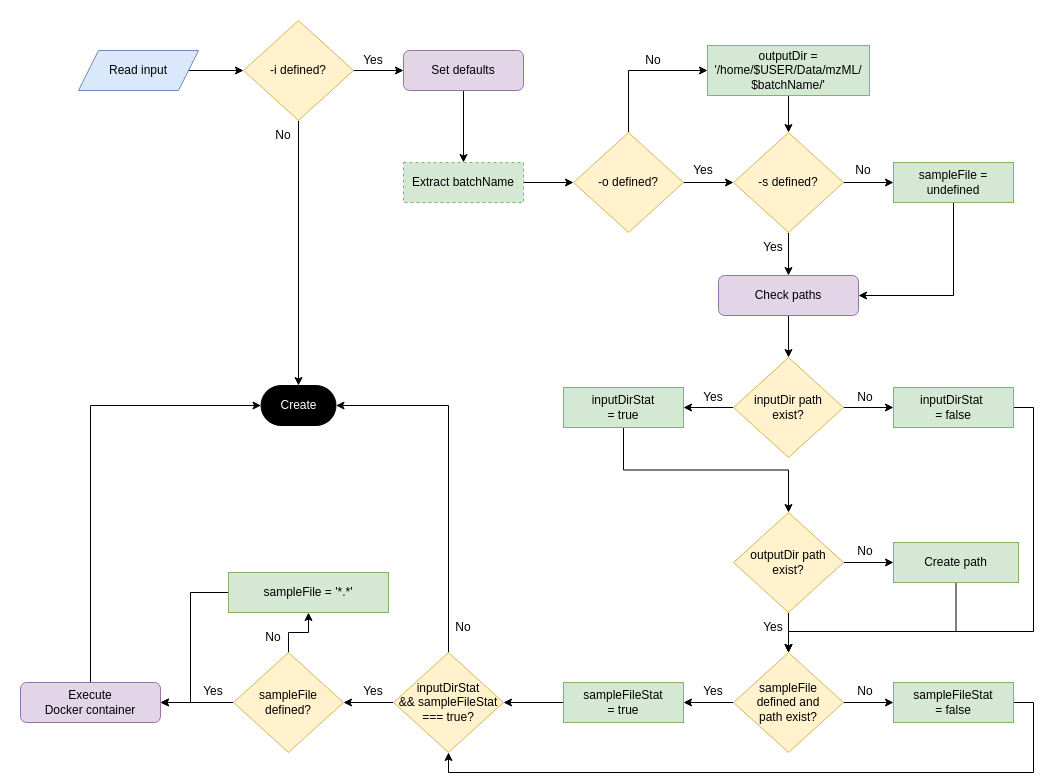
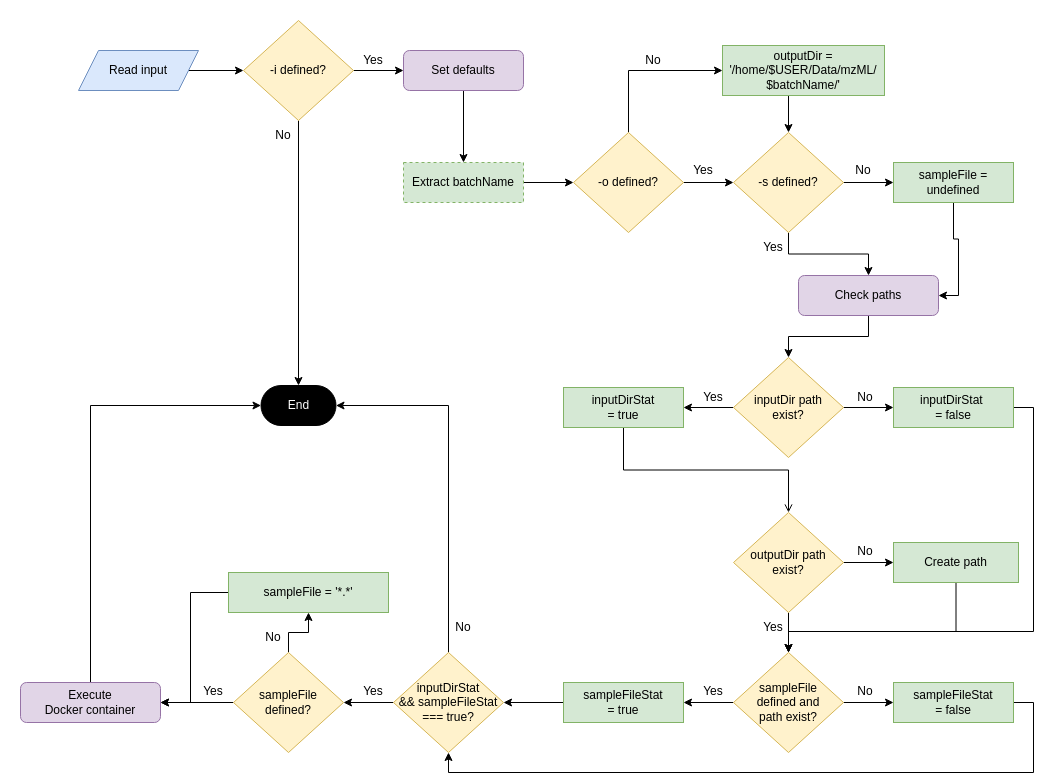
(789, 71) -> (804, 71)
(789, 296) -> (869, 296)
(299, 406) -> (299, 406)
(789, 504) -> (789, 506)
